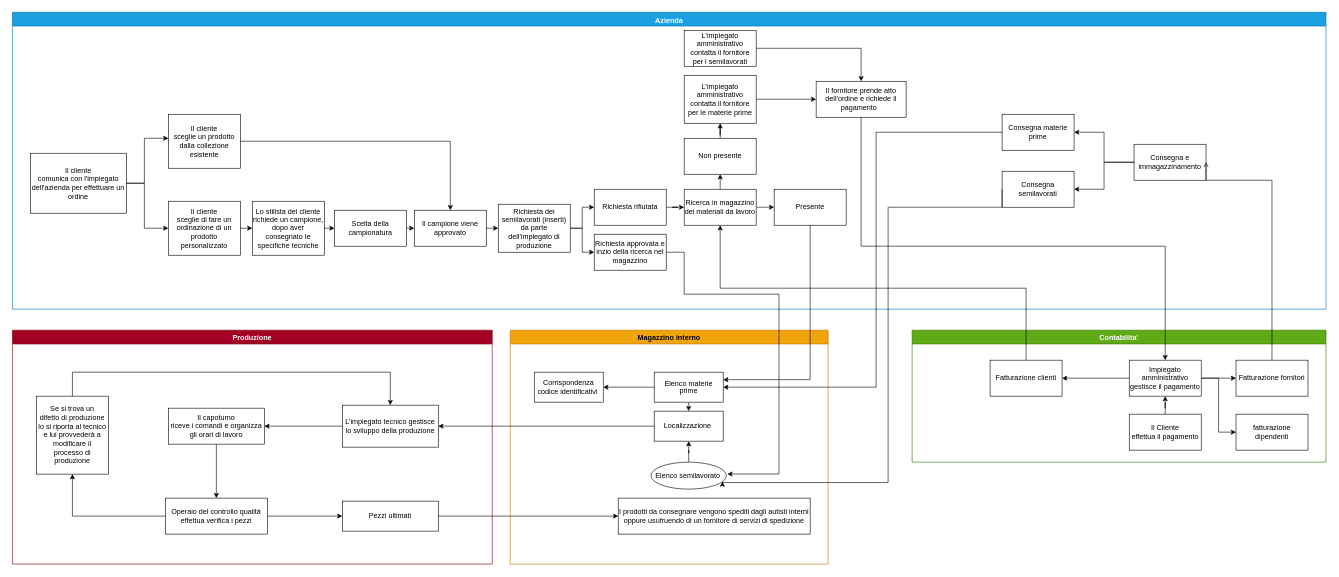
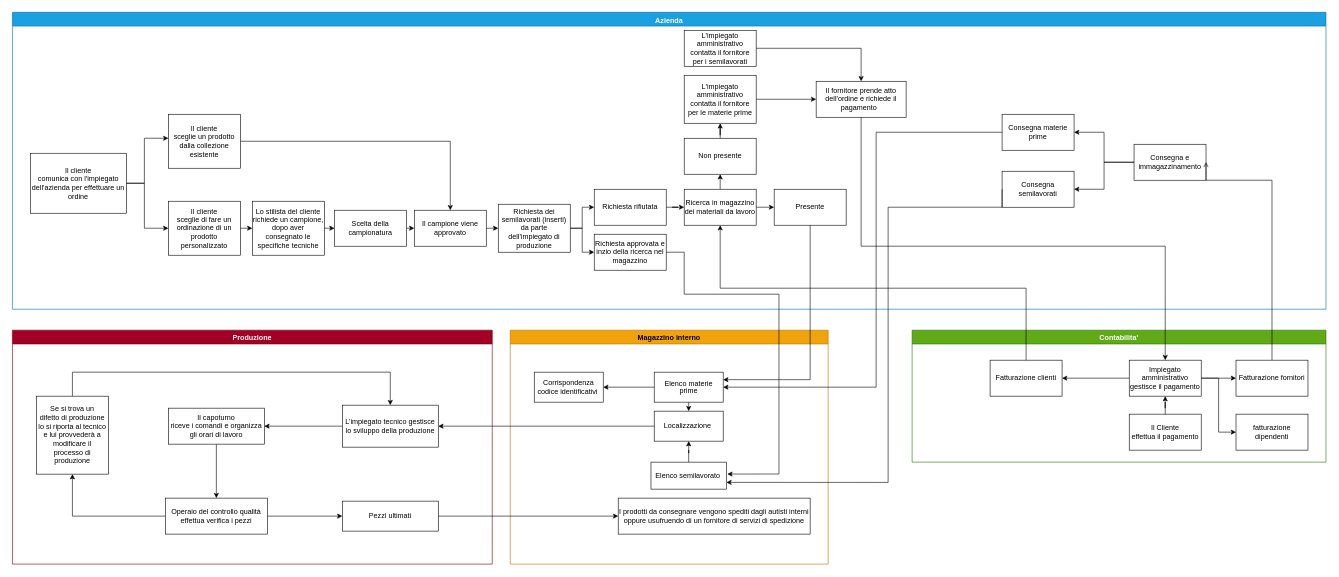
(689, 476) -> (689, 476)
